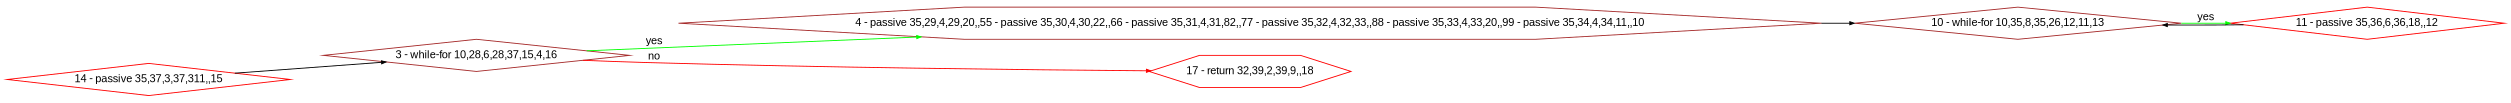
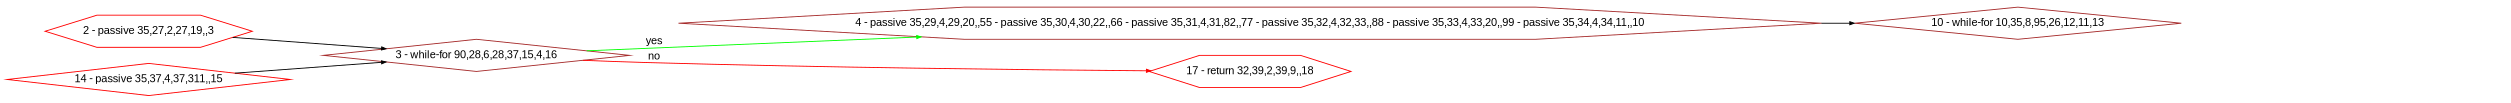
(2018, 23) -> (2018, 23)
(2367, 23) -> none
none -> (149, 31)
(476, 55) -> (476, 55)
(149, 79) -> (149, 79)
